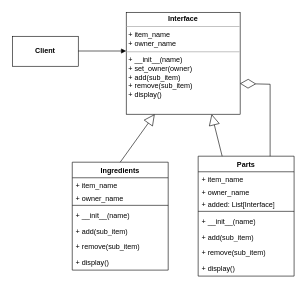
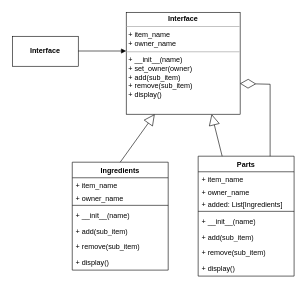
(45, 51) -> (45, 51)
(247, 206) -> (247, 210)
